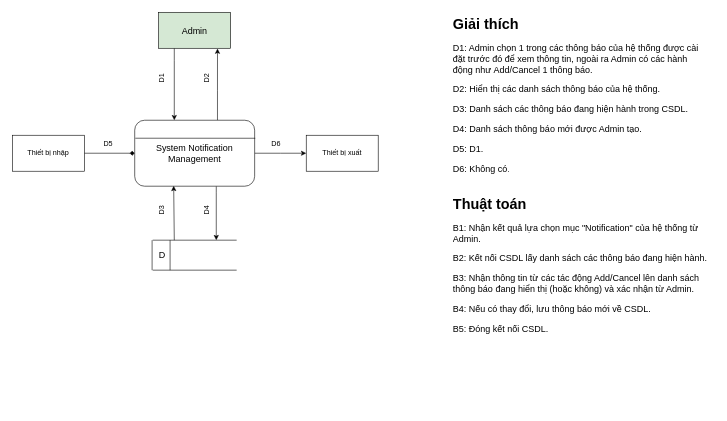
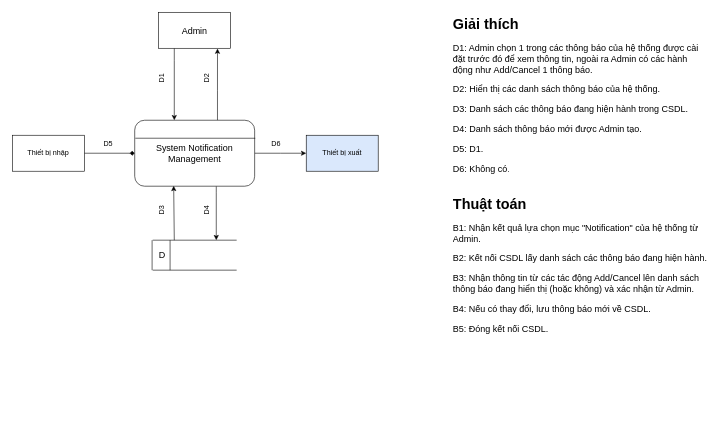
(195, 30) -> (195, 30)
(342, 153) -> (342, 153)
